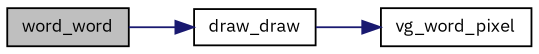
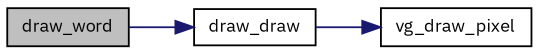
(68, 27) -> (68, 27)
(456, 27) -> (456, 27)
